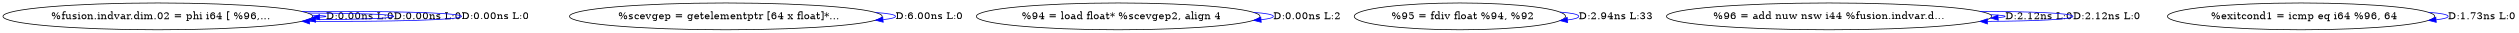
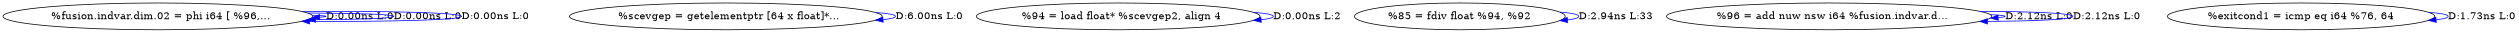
(1460, 16) -> (1460, 16)
(1829, 16) -> (1829, 16)
(2301, 16) -> (2301, 16)
